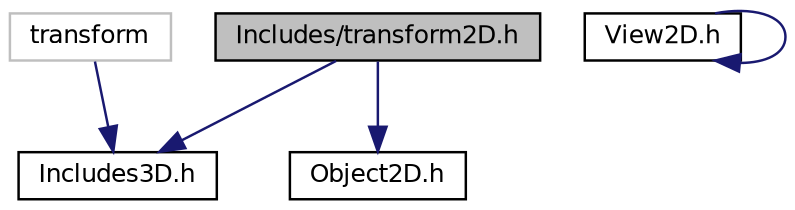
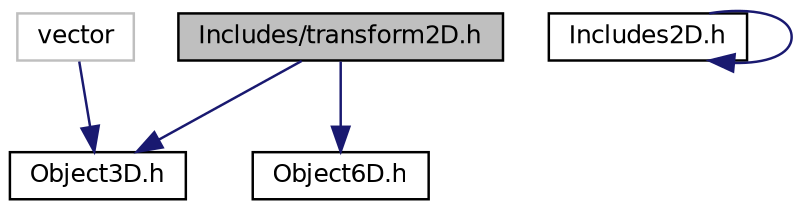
(90, 37) -> (76, 37)
(663, 37) -> (648, 37)
(118, 176) -> (98, 176)
(378, 176) -> (341, 176)
